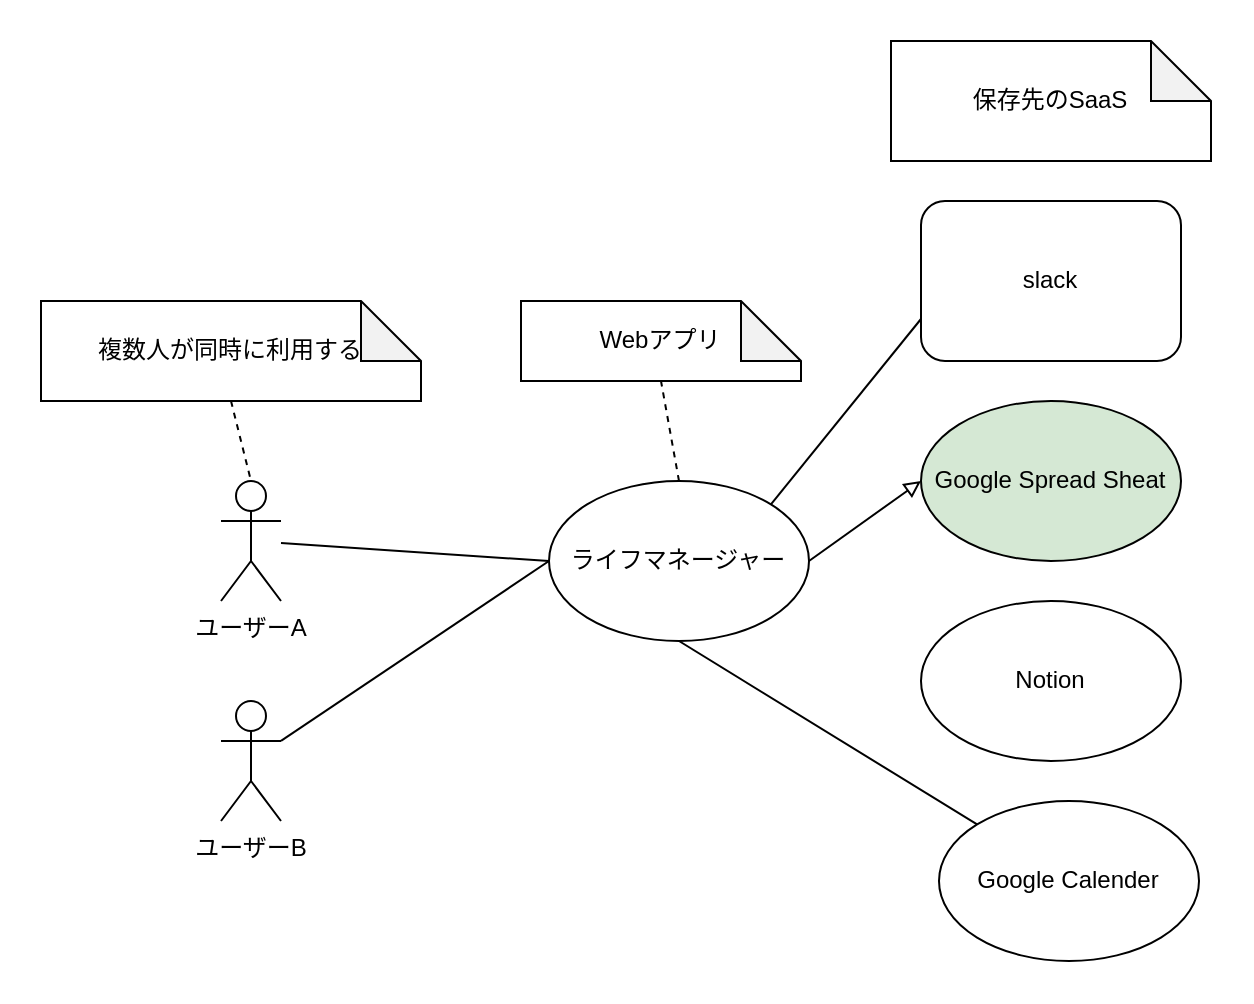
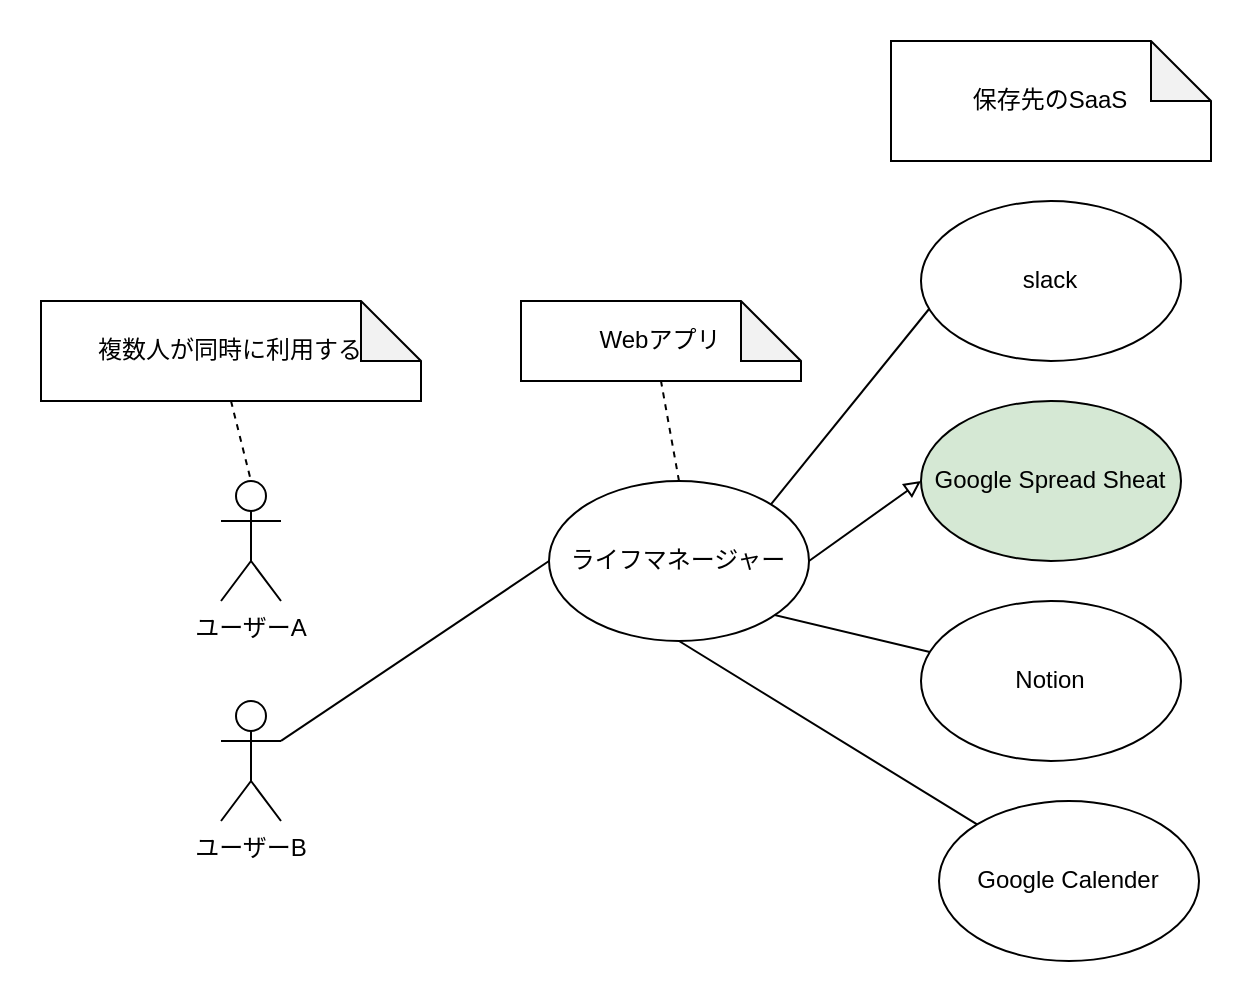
(1051, 281) -> (1051, 281)
(415, 552) -> (852, 633)
